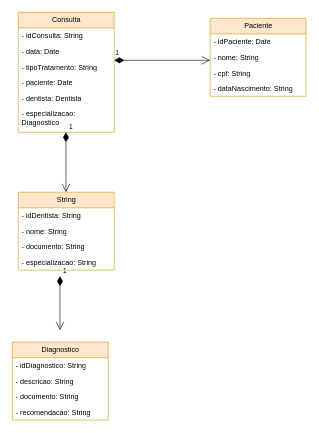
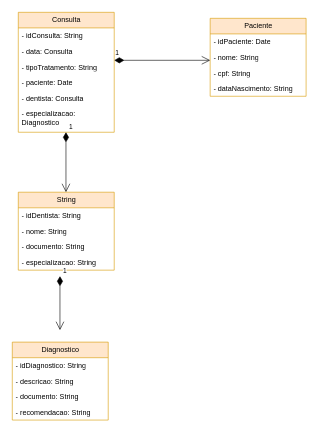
(43, 52) -> (50, 52)
(58, 99) -> (58, 99)
